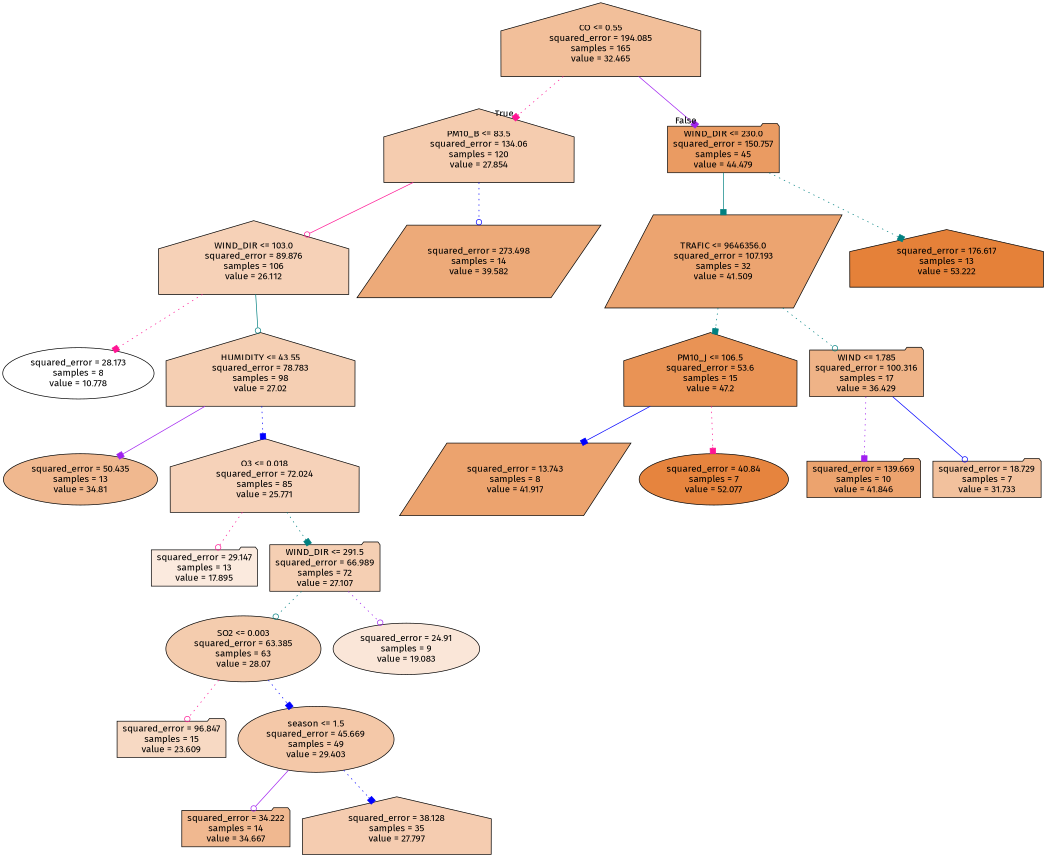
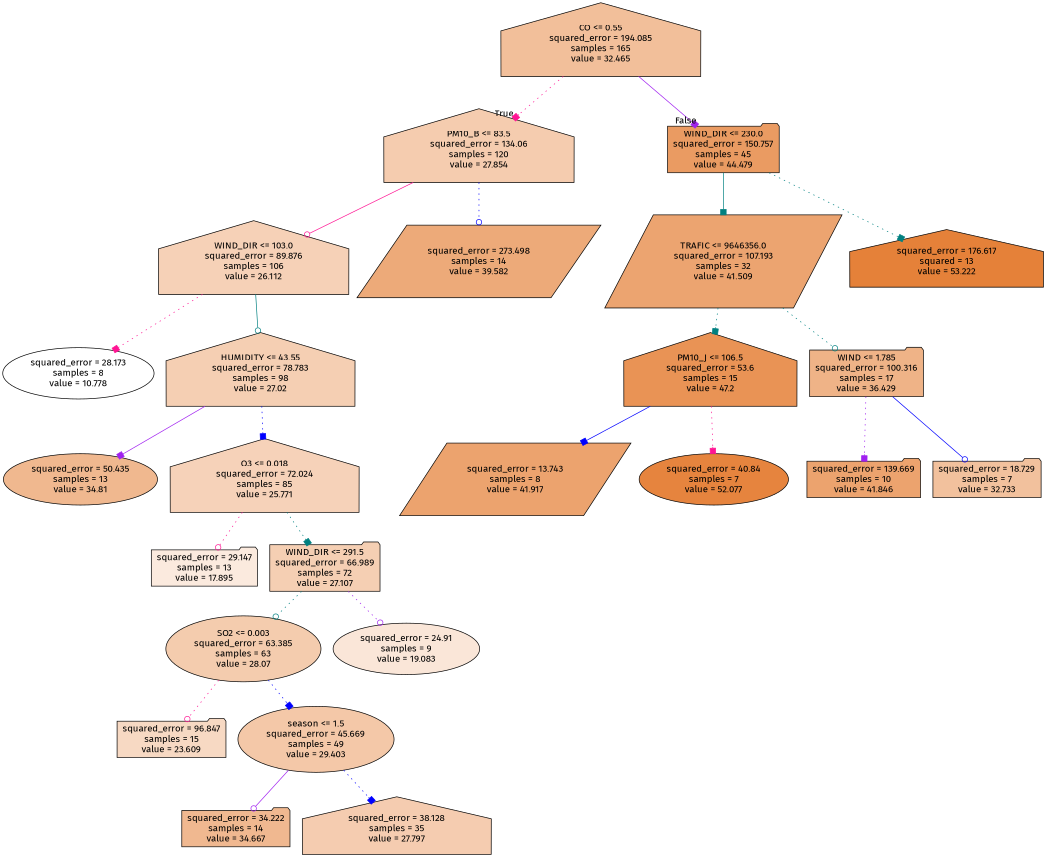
(947, 261) -> (947, 261)
(987, 479) -> (987, 479)
